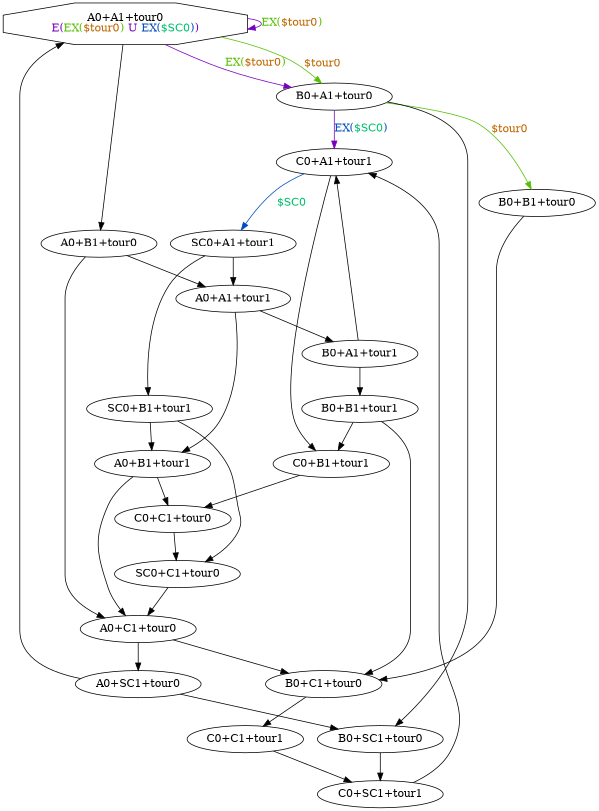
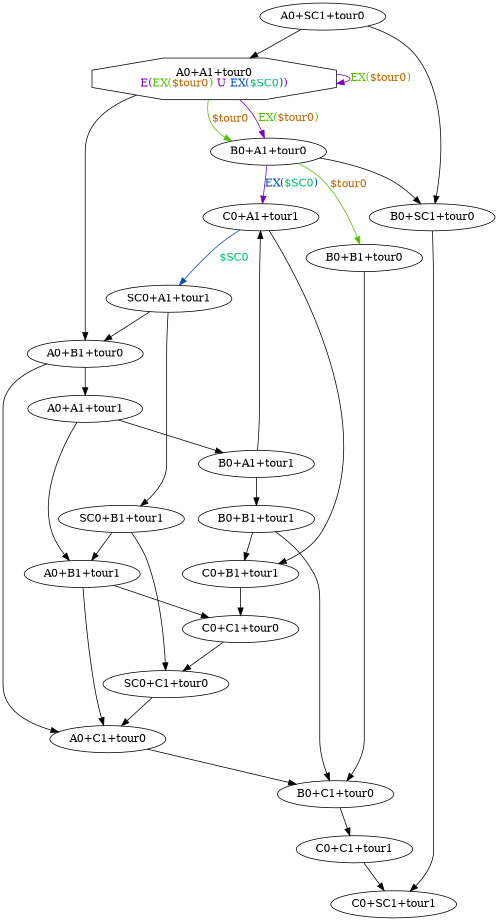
(233, 267) -> (130, 324)
(439, 475) -> none
(138, 653) -> none
